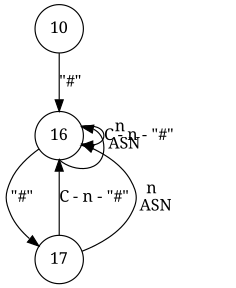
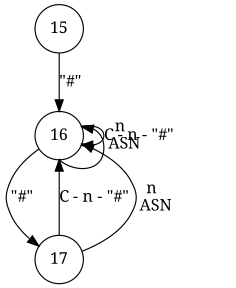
(59, 29) -> (59, 29)
